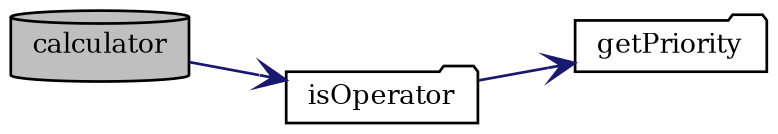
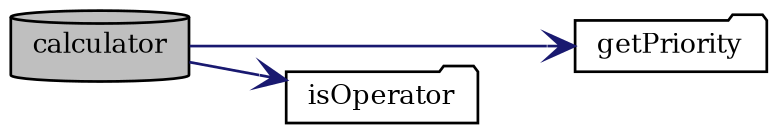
(513, 74) -> (368, 46)
